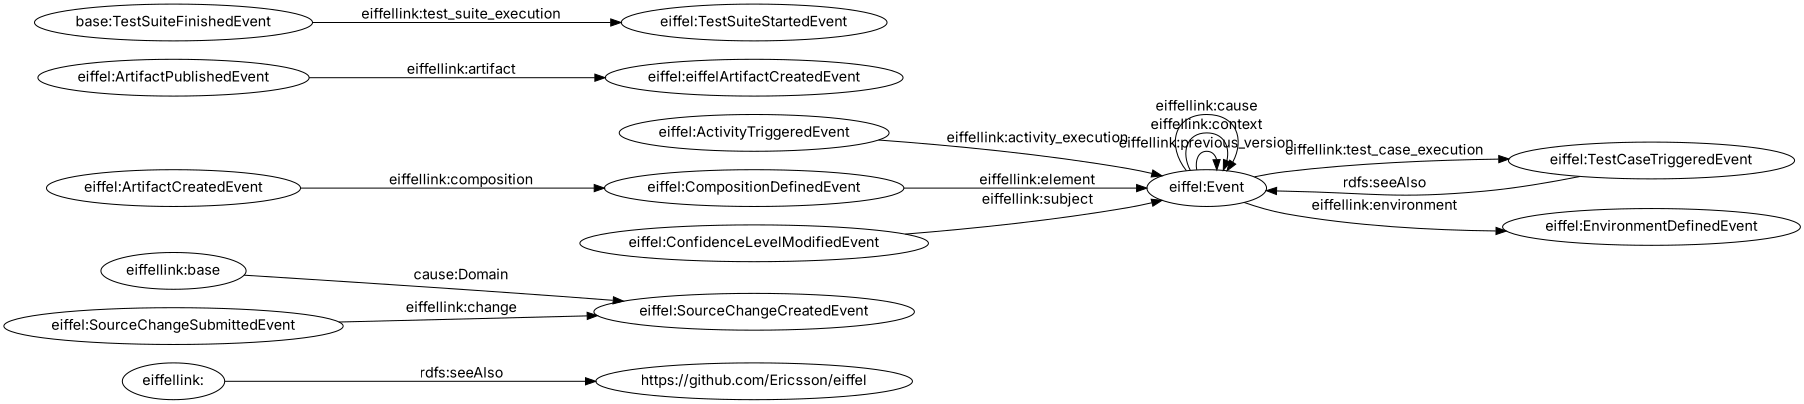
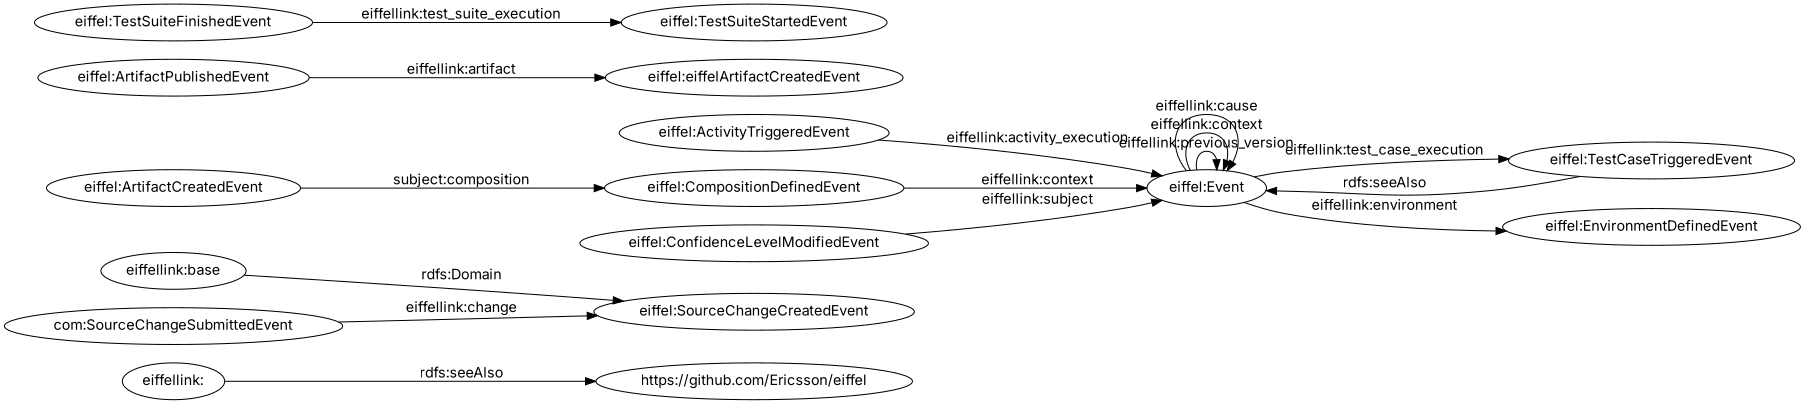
(174, 22) -> (174, 22)
(462, 180) -> (462, 180)
(1038, 180) -> (1038, 180)
(462, 275) -> (462, 275)
(174, 326) -> (174, 326)
